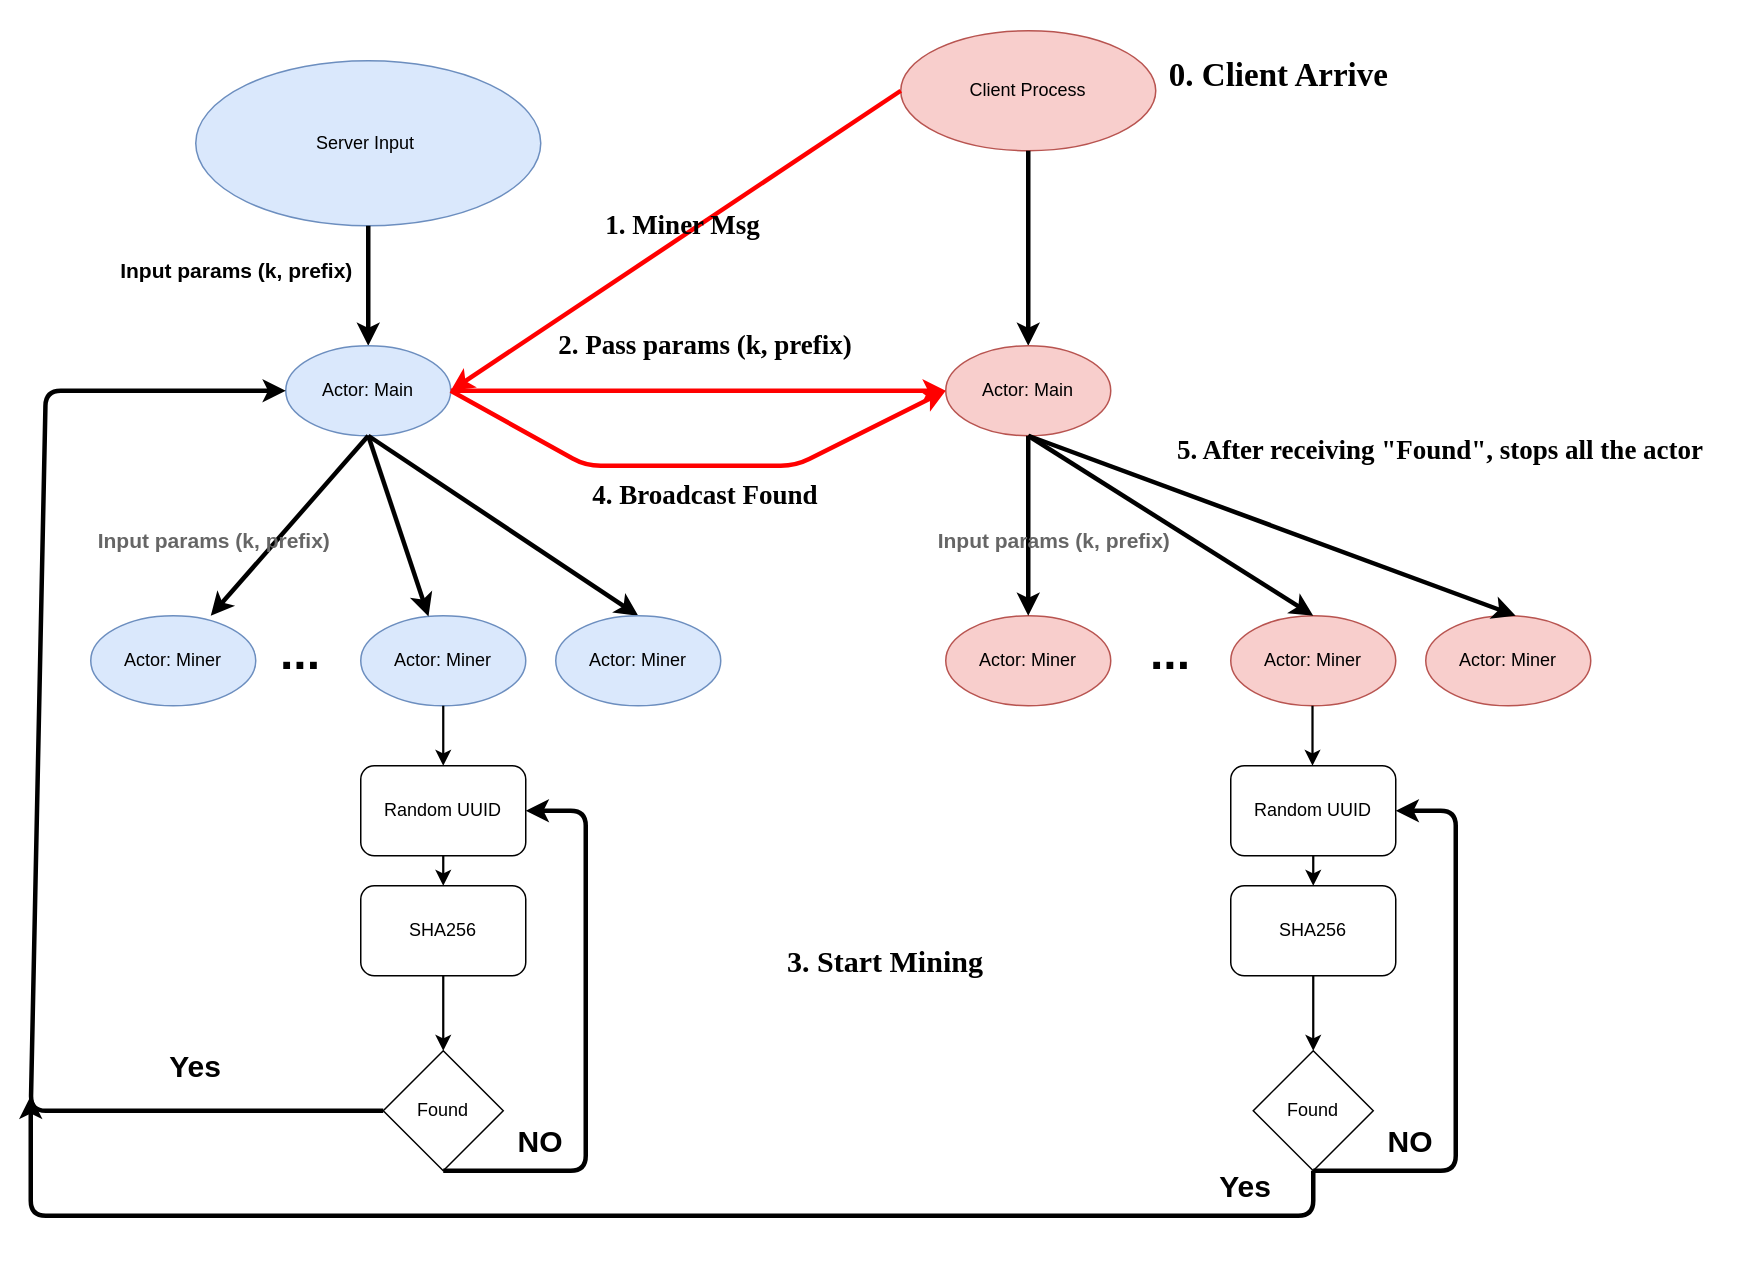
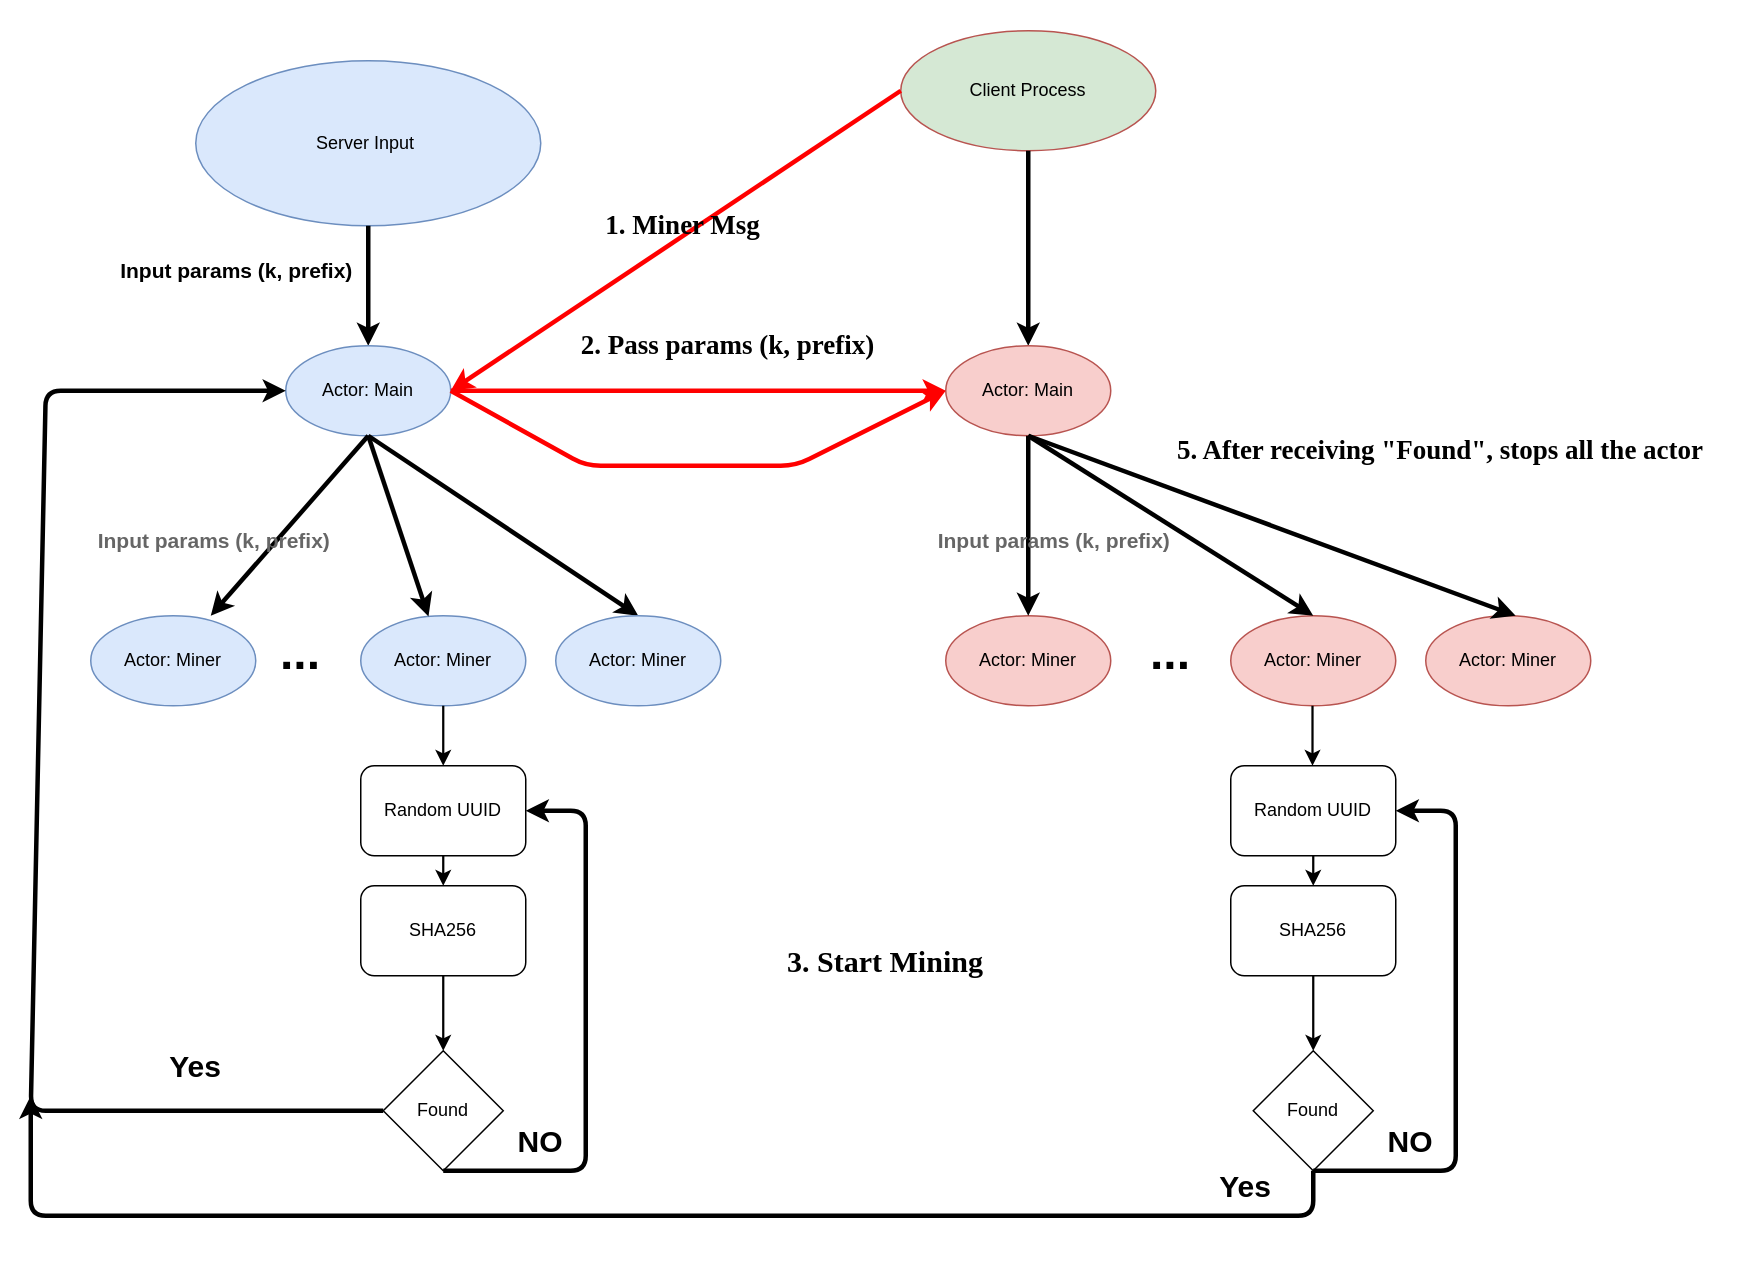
(1283, 76) -> none
(1028, 91) -> (1028, 91)
(706, 346) -> (728, 346)
(706, 496) -> none
